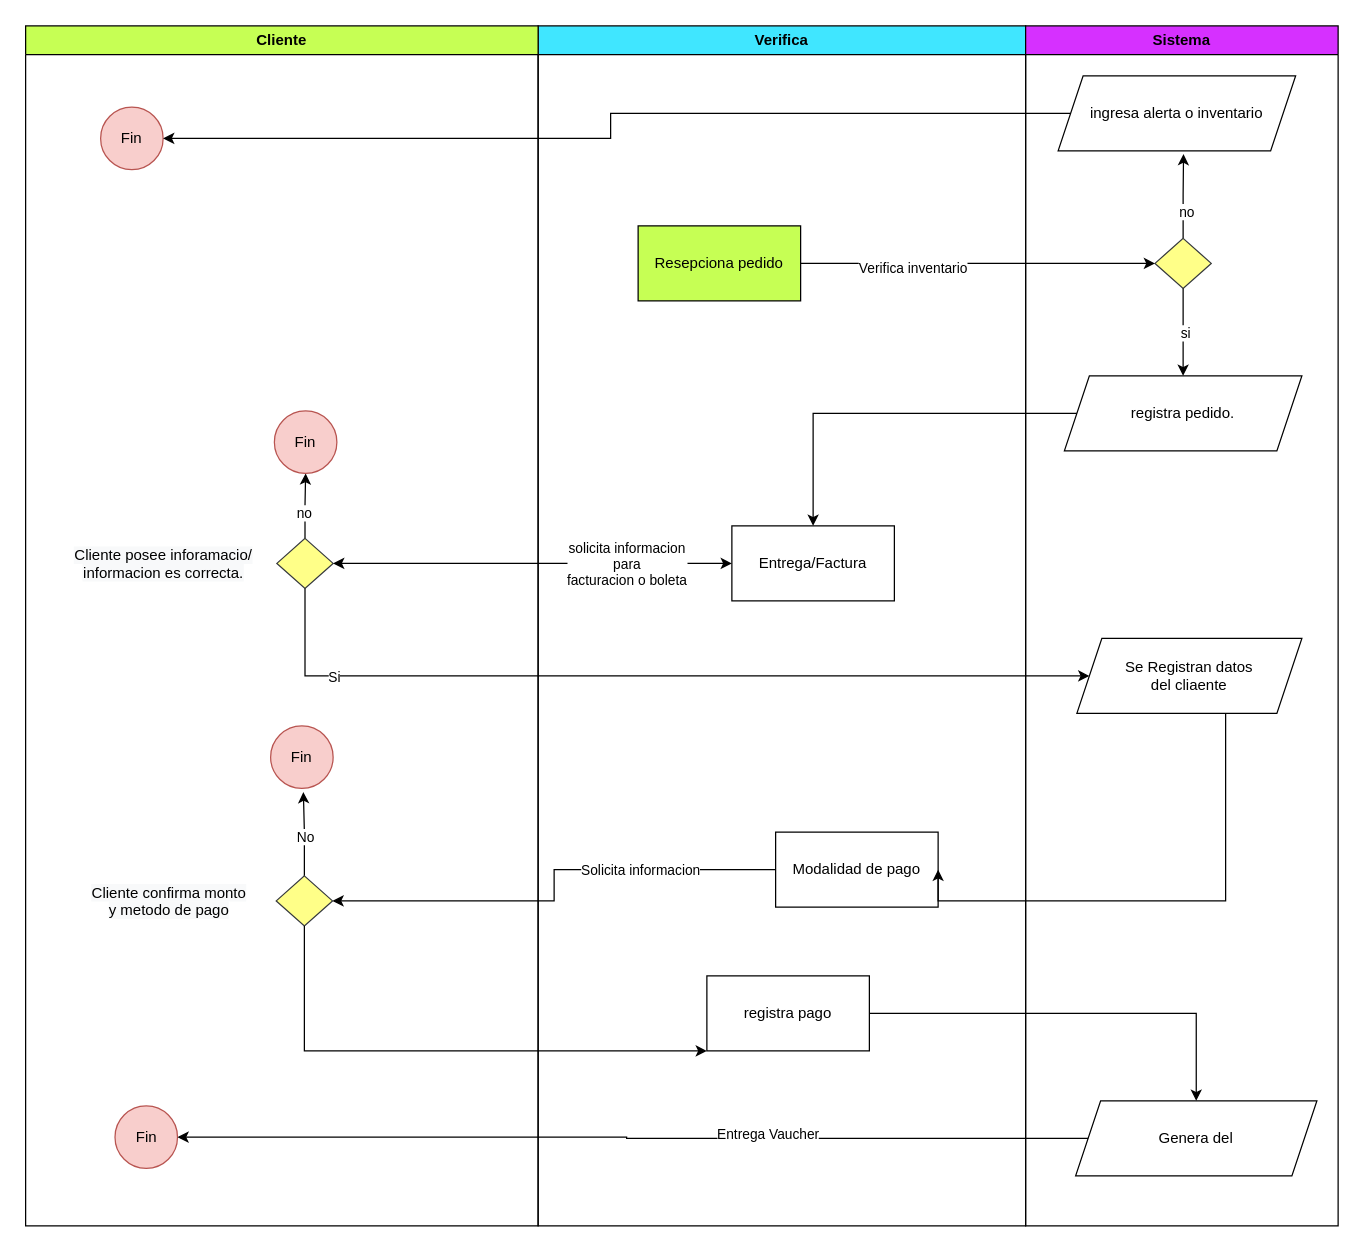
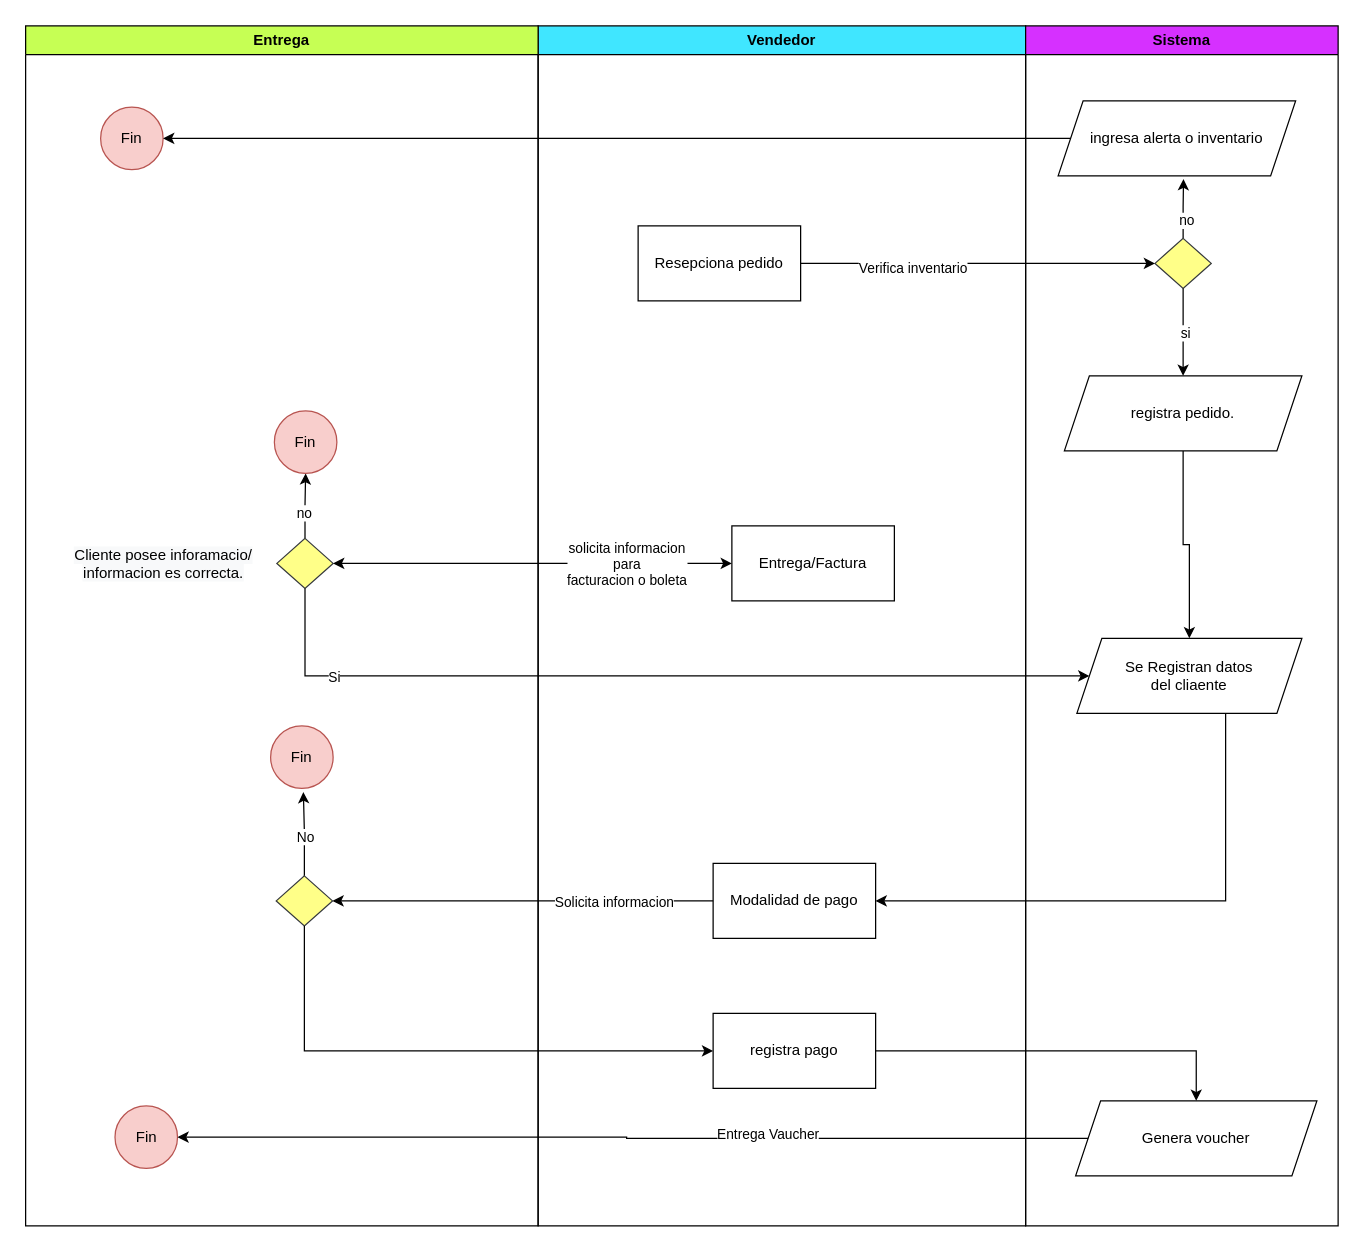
(282, 41) -> (282, 41)
(782, 41) -> (782, 41)
(1177, 113) -> (1177, 138)
(719, 263) -> (719, 263)
(893, 413) -> (1183, 543)
(857, 869) -> (794, 901)
(169, 904) -> none
(788, 1013) -> (794, 1051)
(1196, 1138) -> (1196, 1138)
